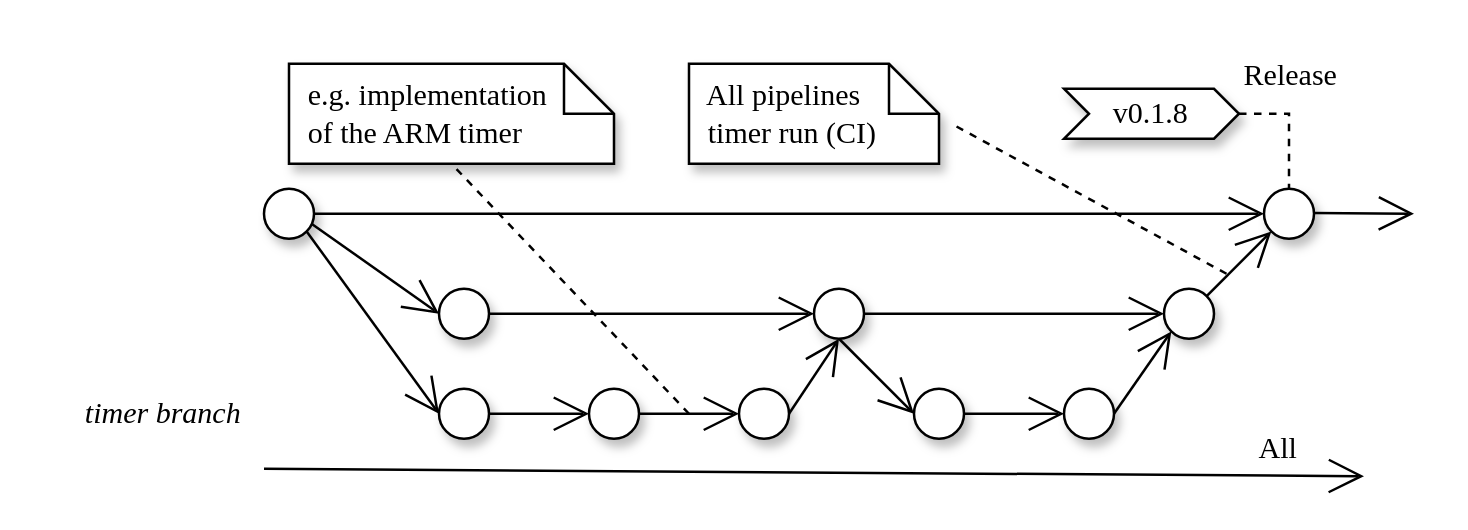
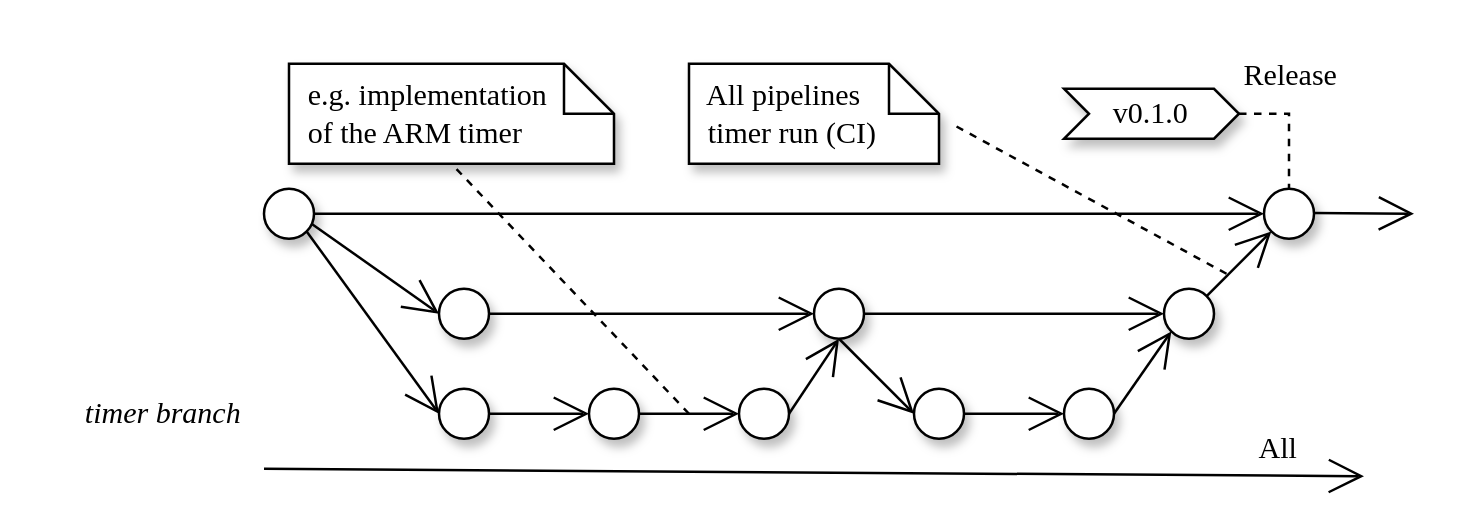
(1151, 114) -> (1151, 114)
